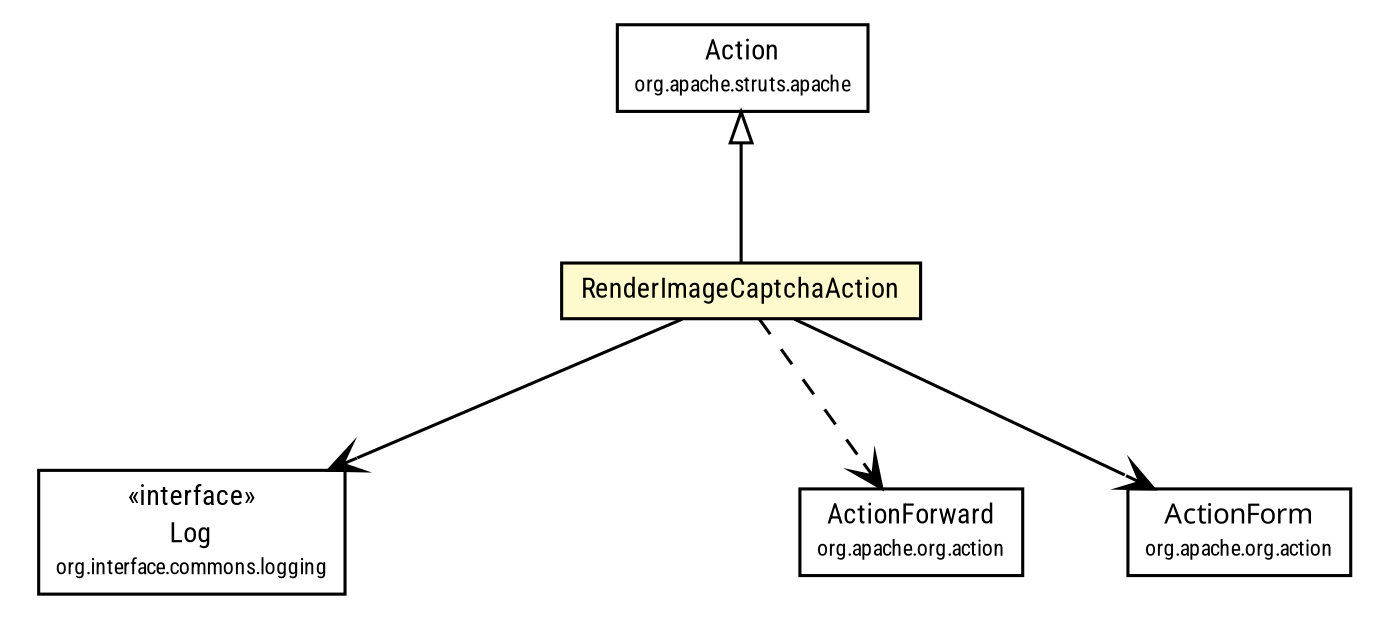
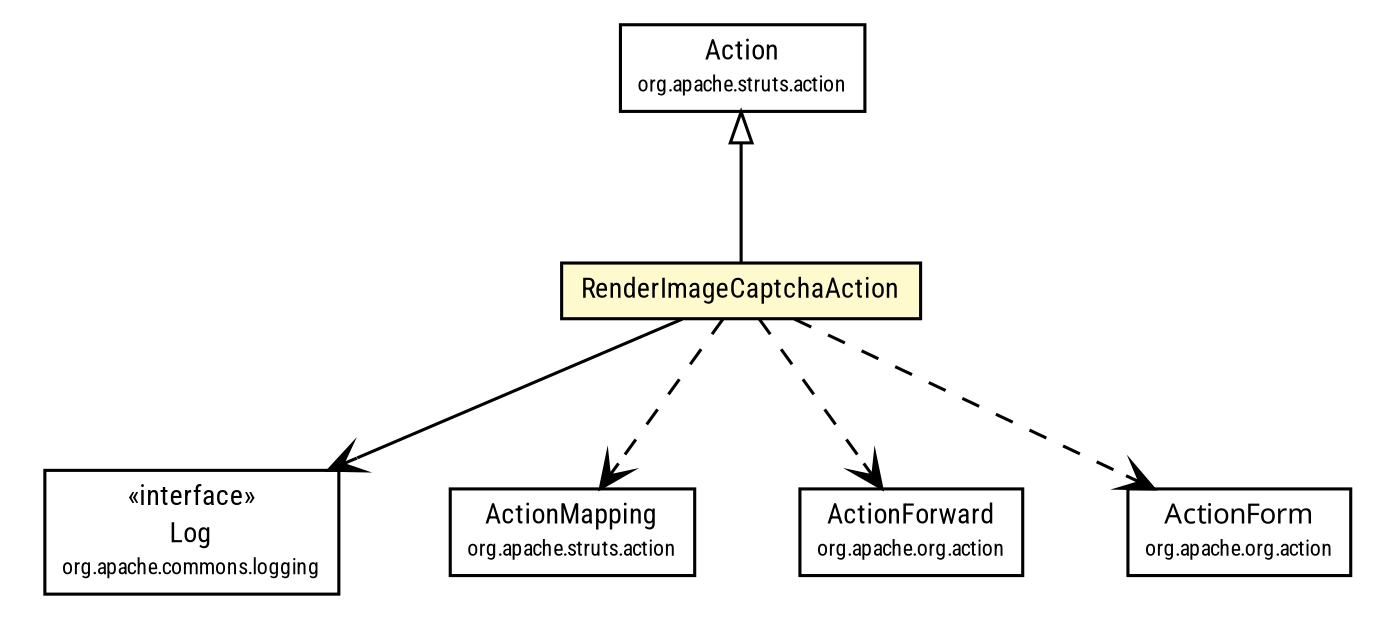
(743, 85) -> (743, 85)
(960, 397) -> (960, 397)
none -> (571, 532)
(192, 568) -> (192, 568)
